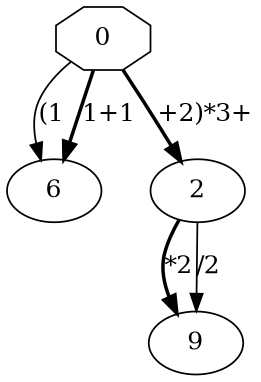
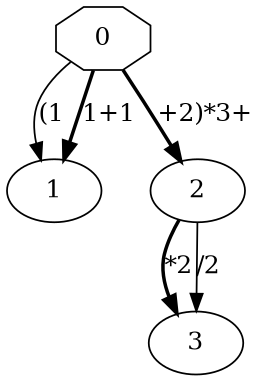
(54, 191) -> (54, 191)
(196, 343) -> (196, 343)
